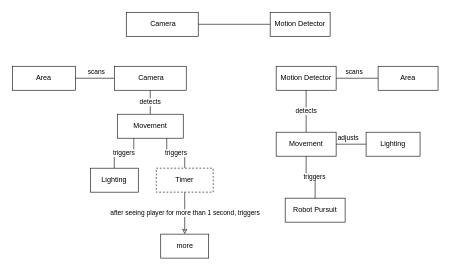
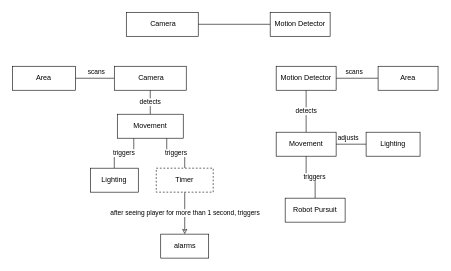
(185, 246) -> (185, 246)
